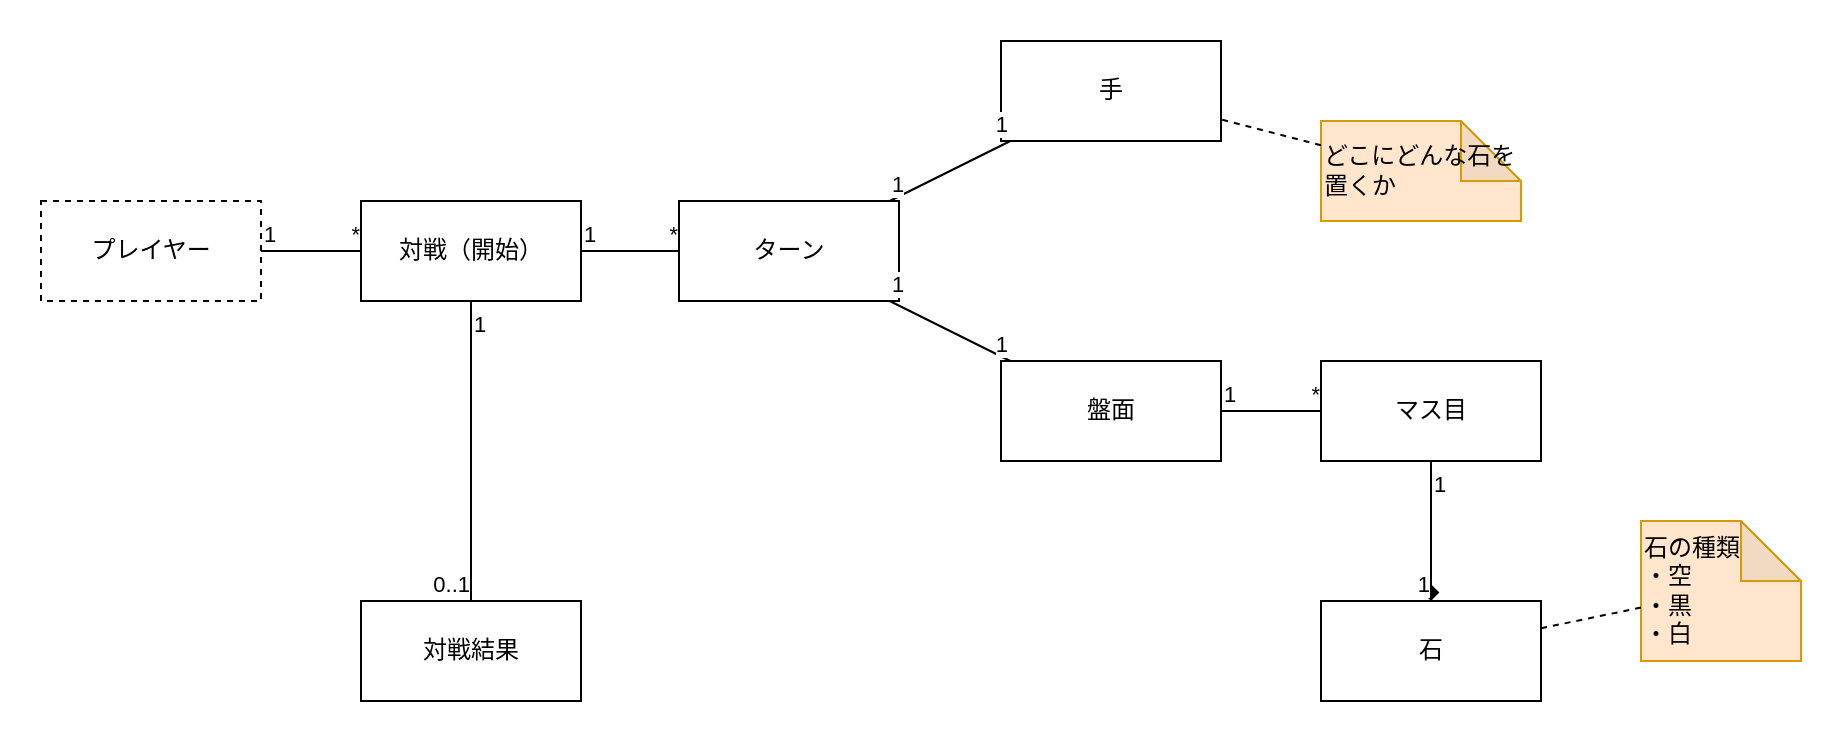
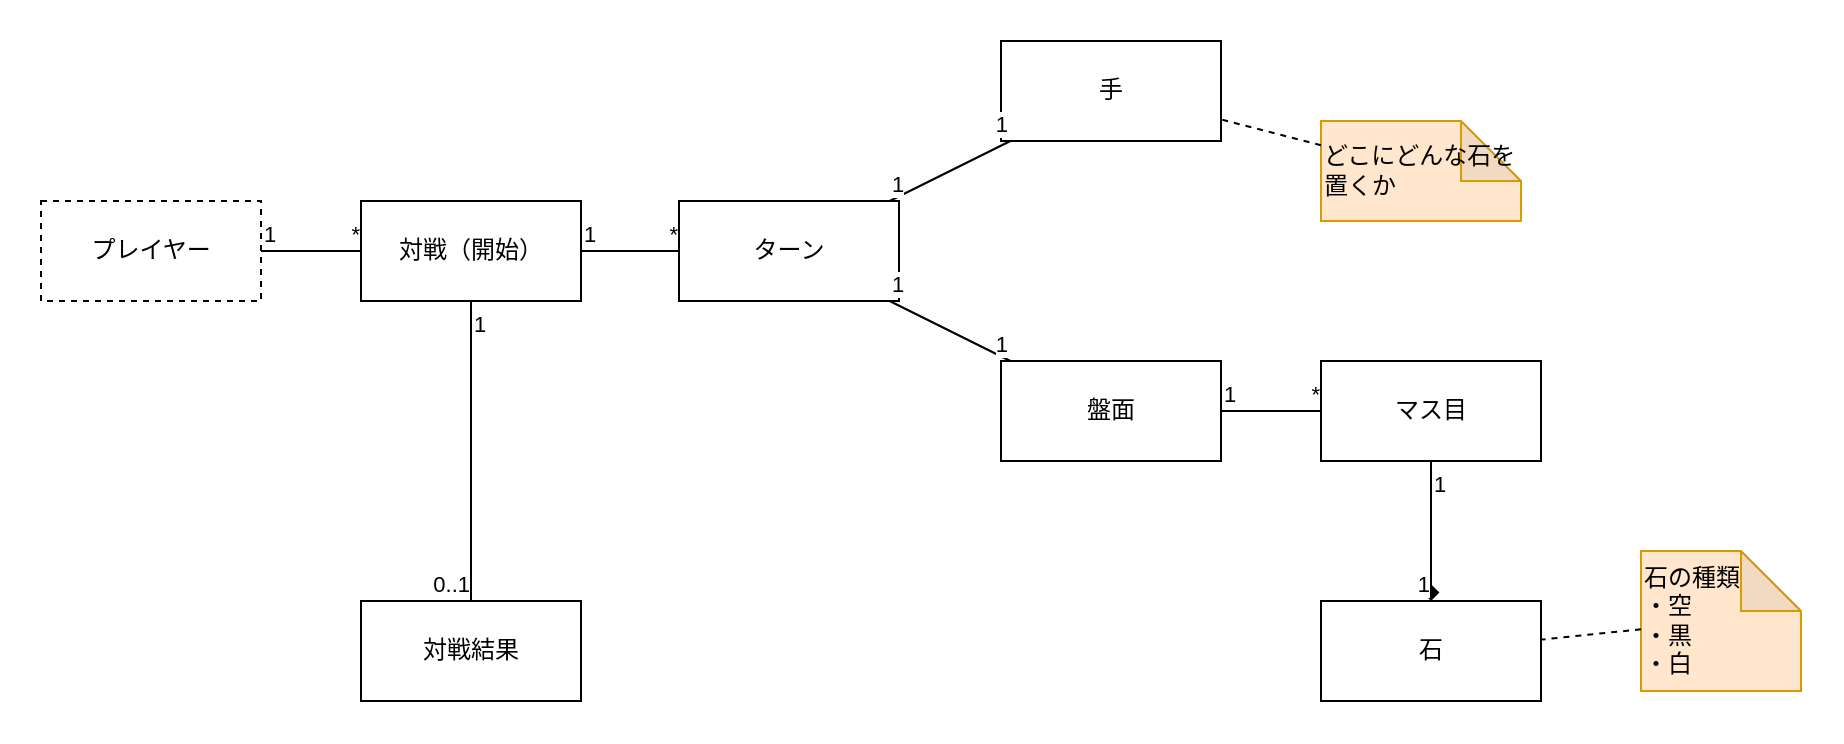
(1721, 591) -> (1721, 621)
